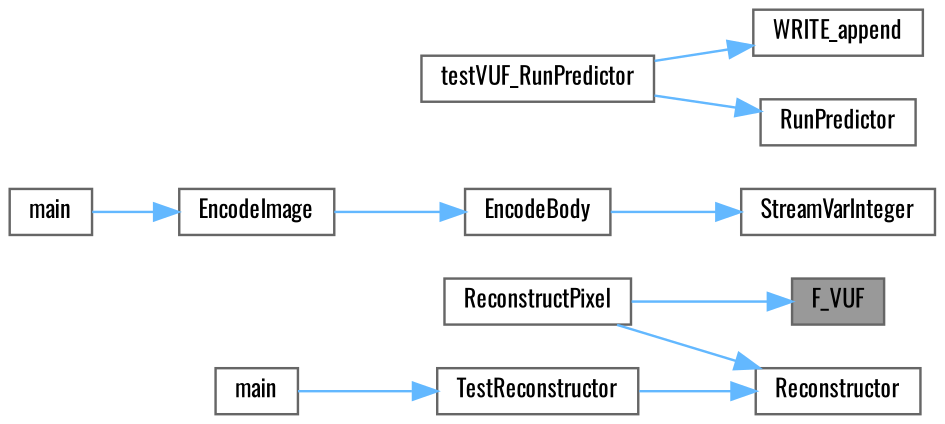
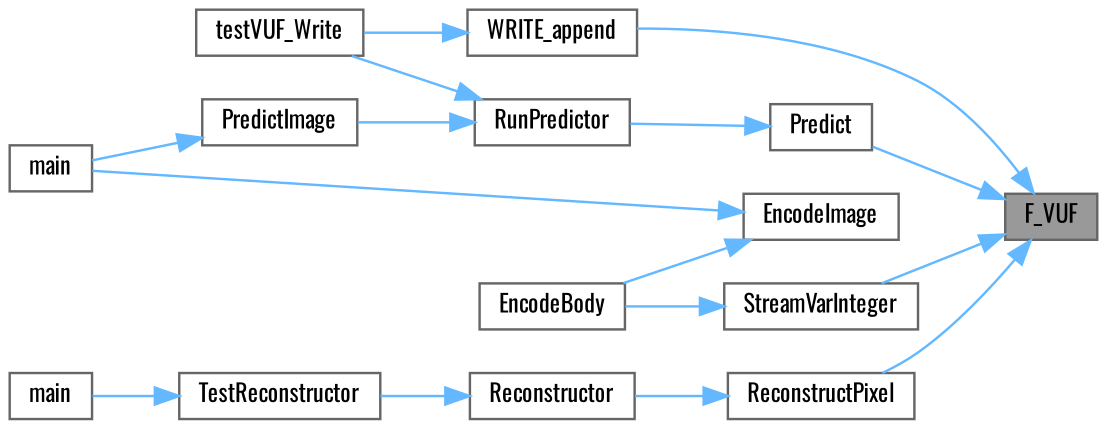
none -> (848, 54)
(538, 79) -> (280, 33)
none -> (280, 122)
none -> (821, 127)
(387, 212) -> (675, 266)
none -> (932, 263)
(677, 343) -> (669, 396)
